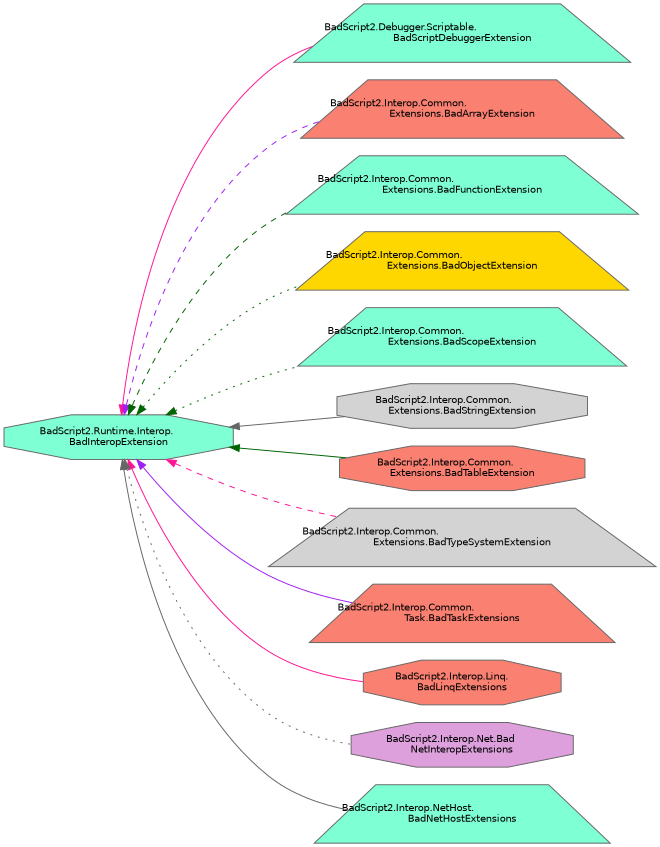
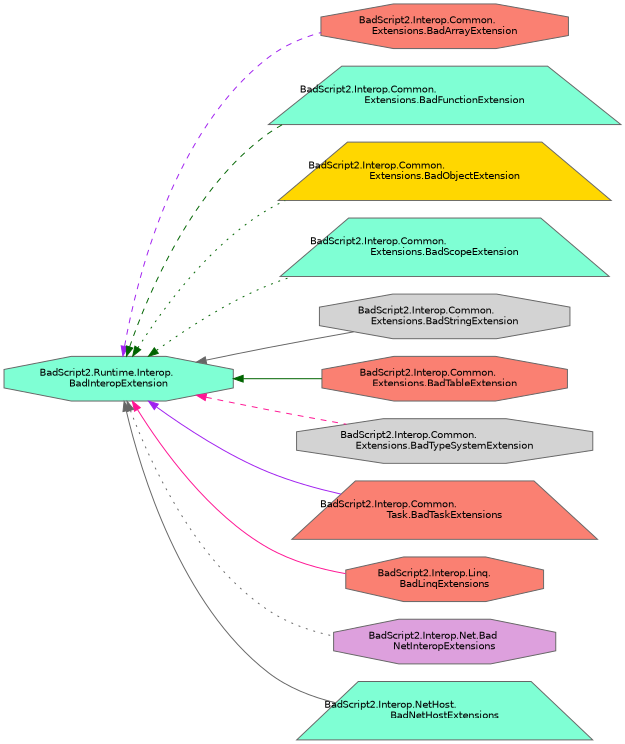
(462, 33) -> none
(462, 109) -> (445, 26)
(462, 537) -> (445, 441)
